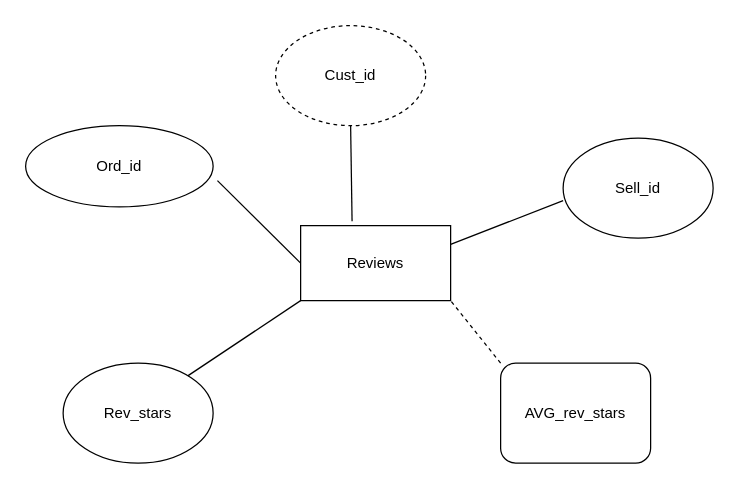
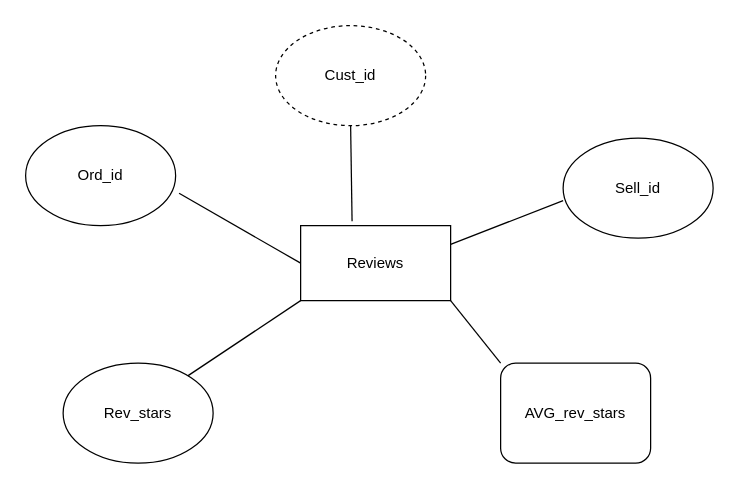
(119, 166) -> (101, 176)
(476, 332) -> (476, 332)
